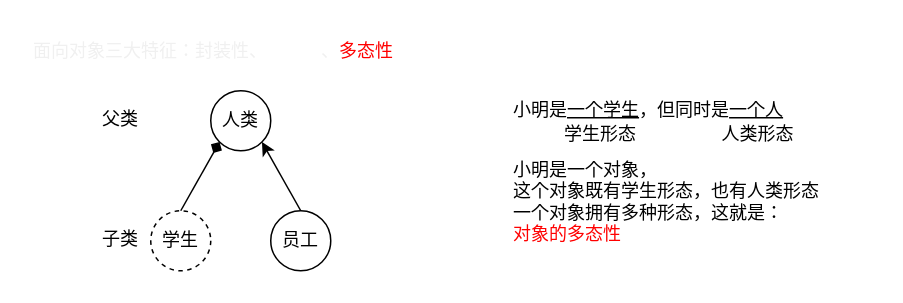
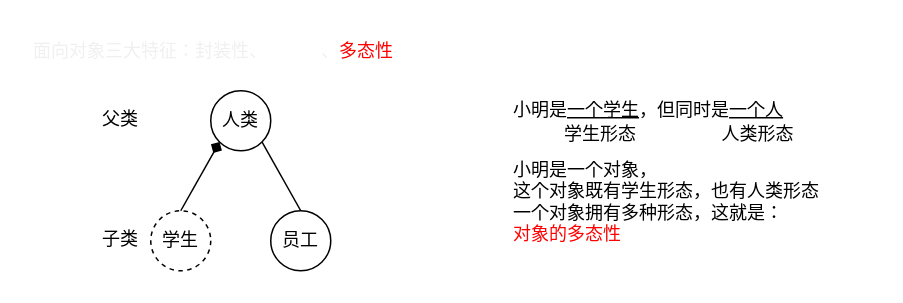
(267, 151) -> (265, 147)
